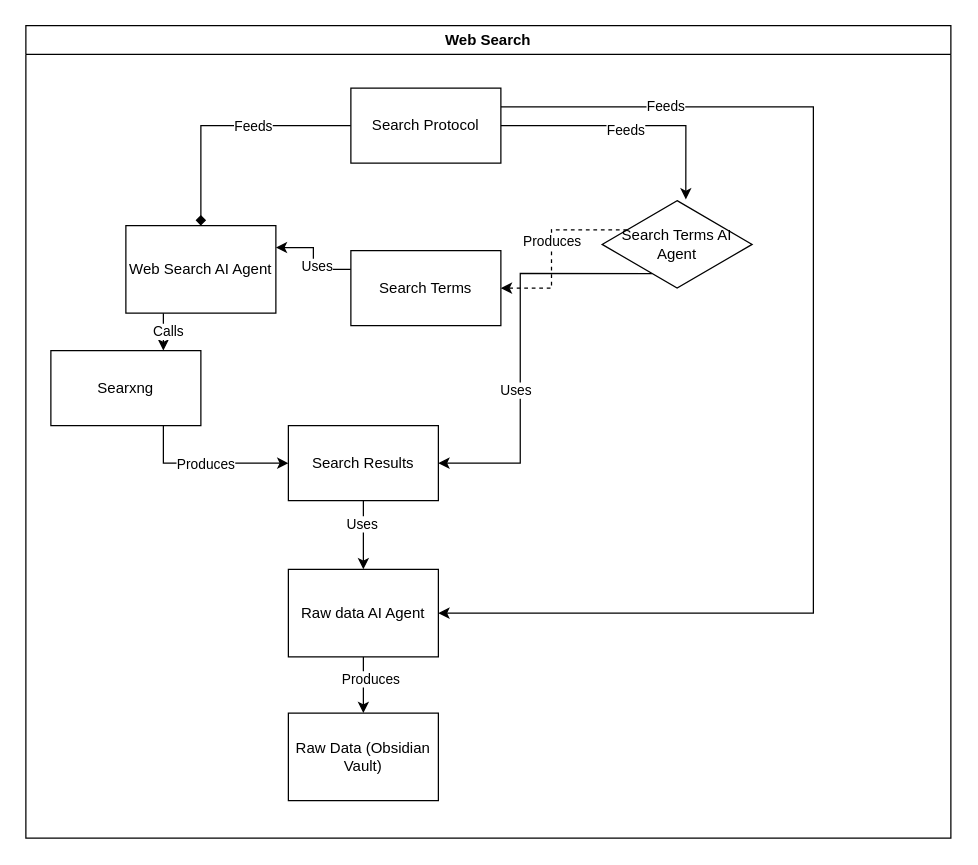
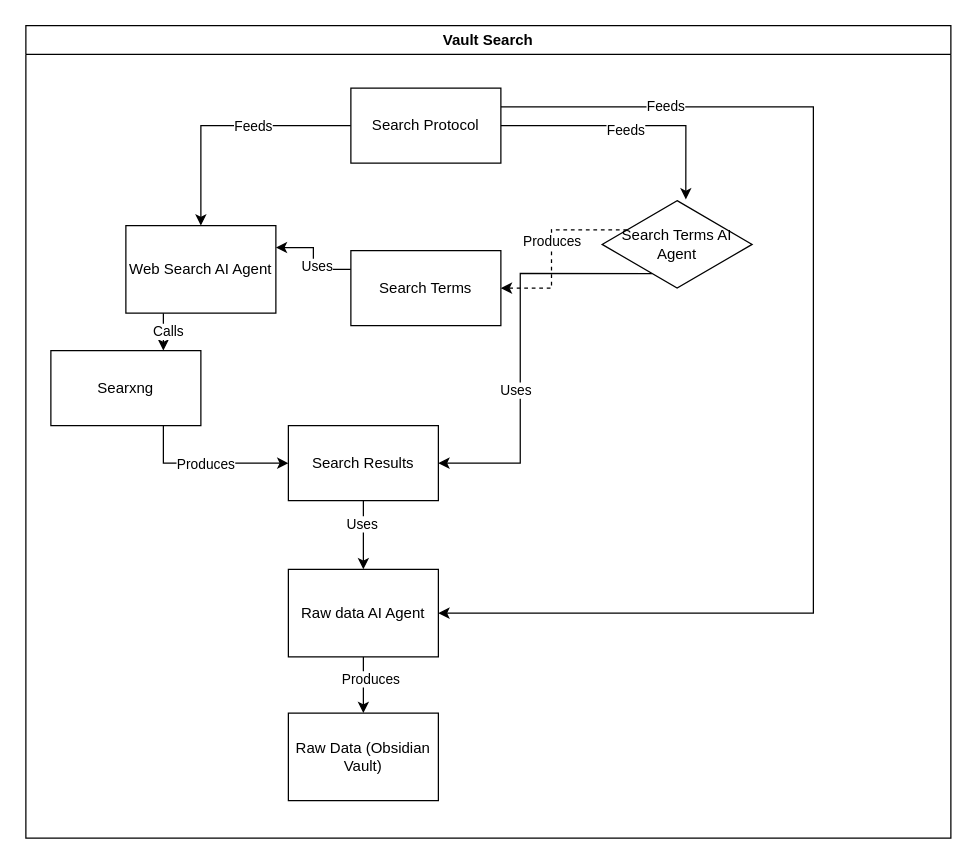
(488, 41) -> (488, 41)
(201, 215) -> (201, 216)
